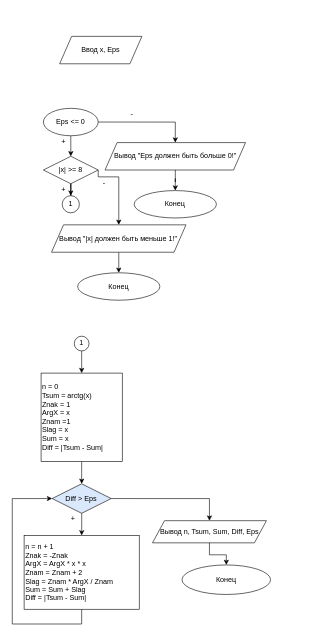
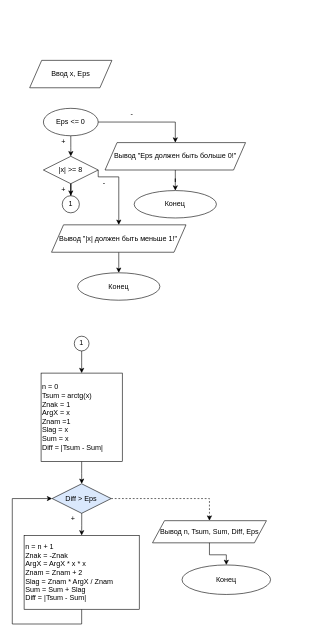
(101, 50) -> (71, 74)
(168, 499) -> (168, 499)
